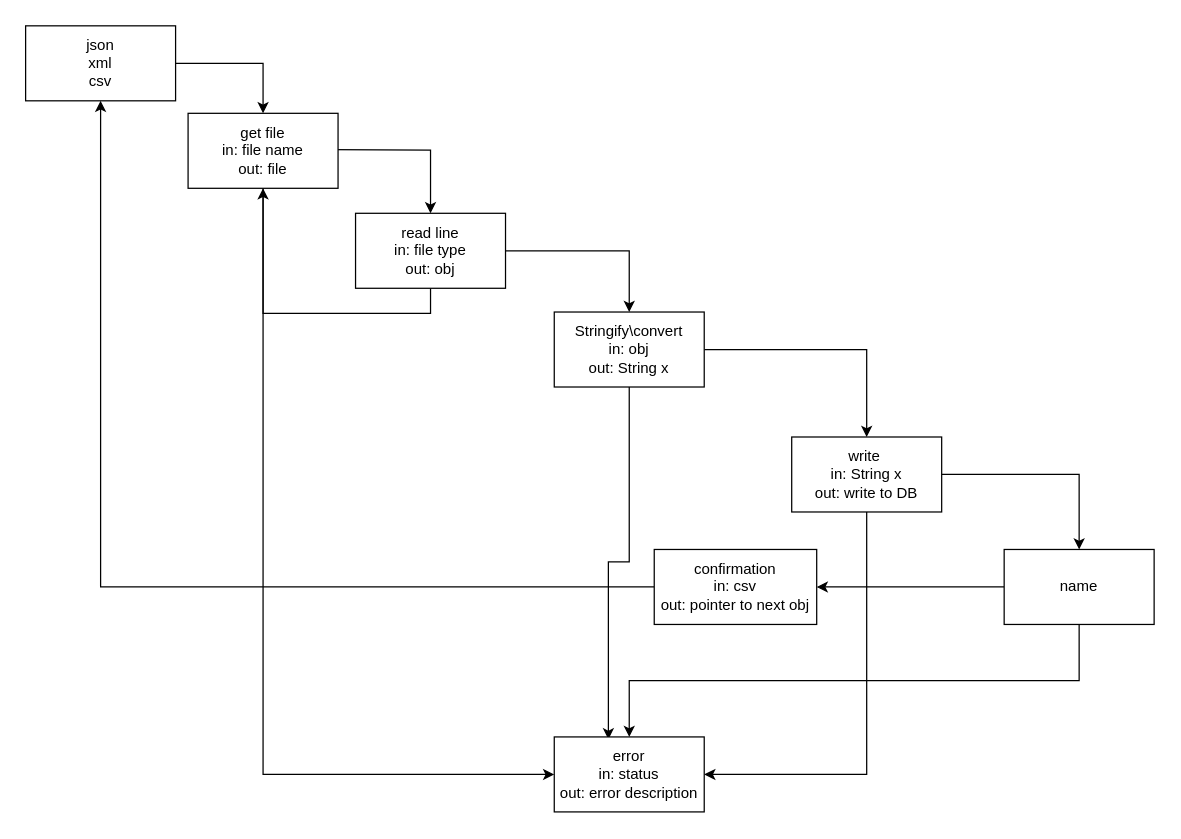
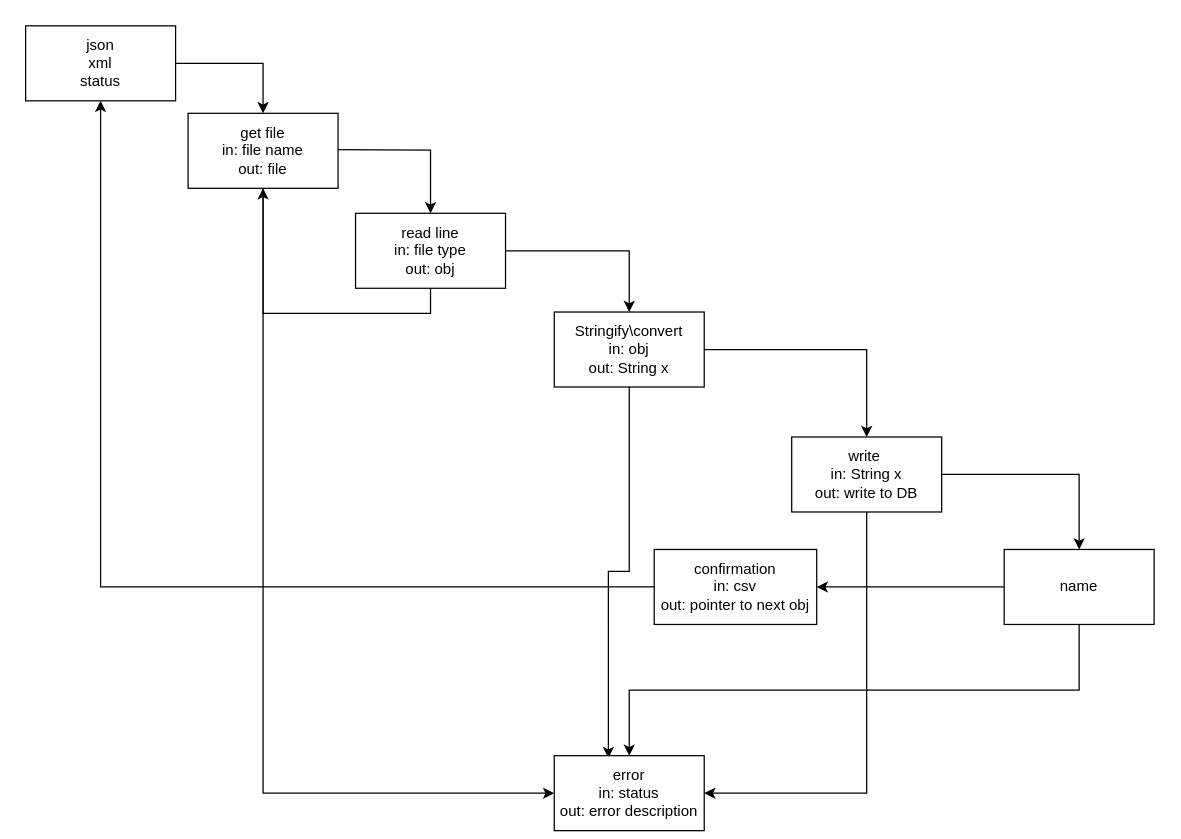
(101, 63) -> (101, 63)
(629, 774) -> (629, 793)
